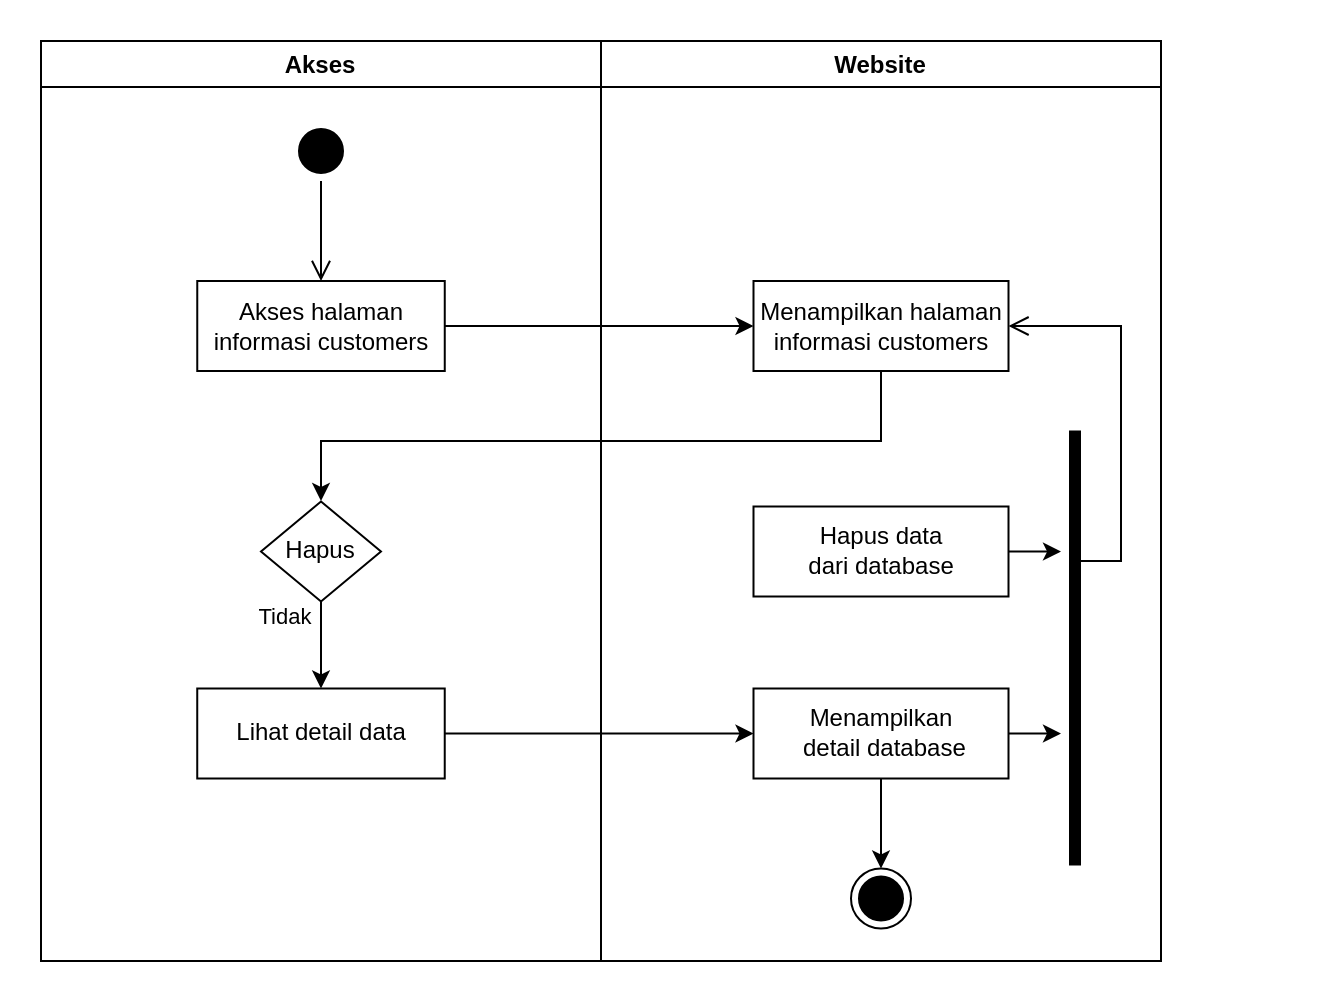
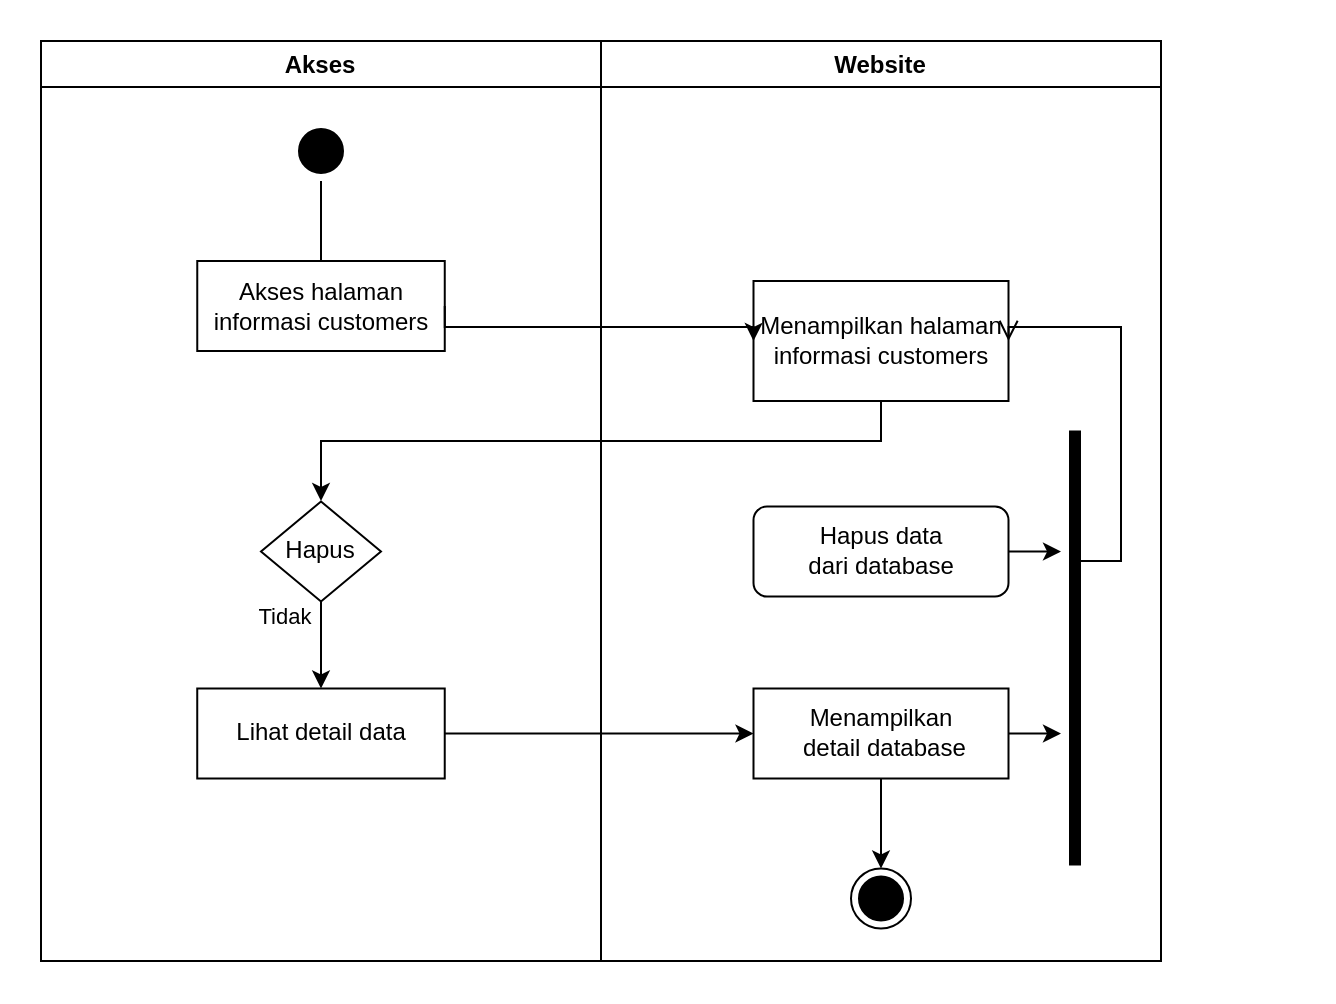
(321, 326) -> (321, 306)
(881, 326) -> (881, 341)
(881, 552) -> (881, 552)
